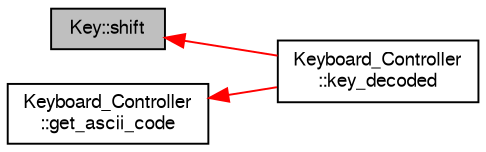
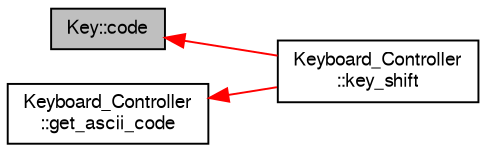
(108, 29) -> (108, 29)
(378, 71) -> (378, 71)
